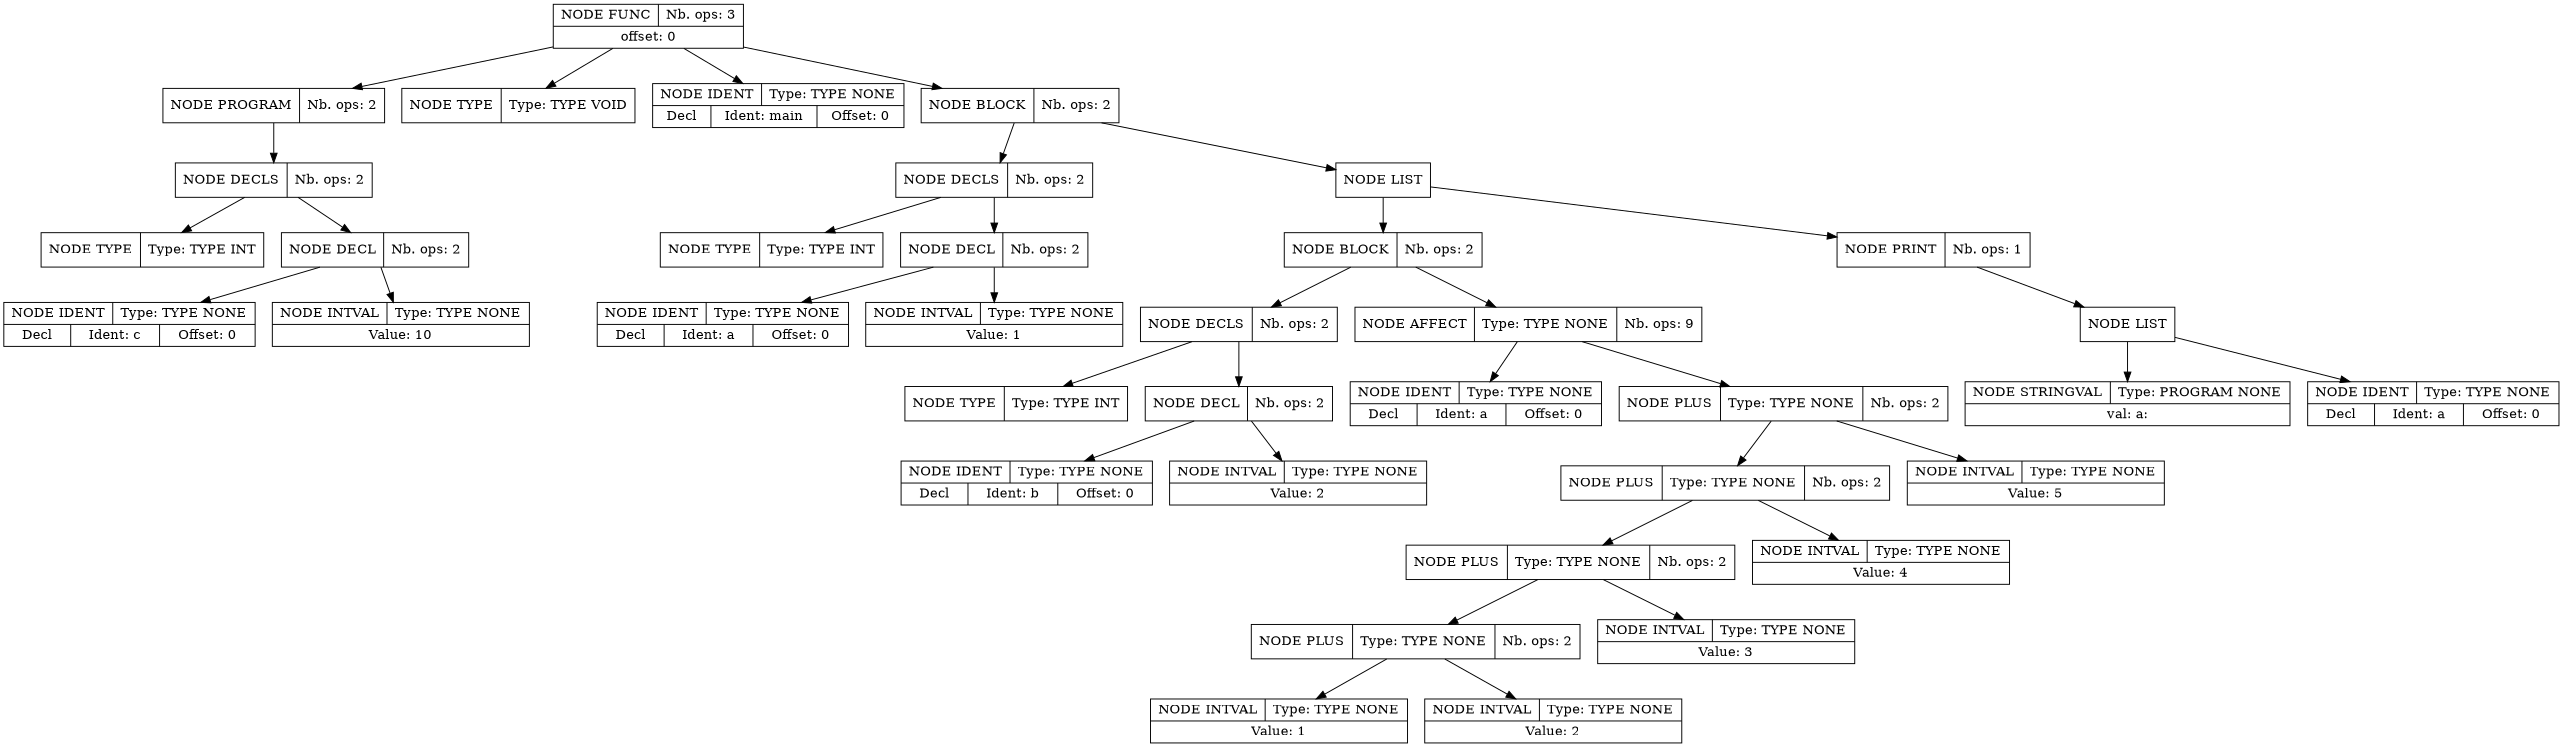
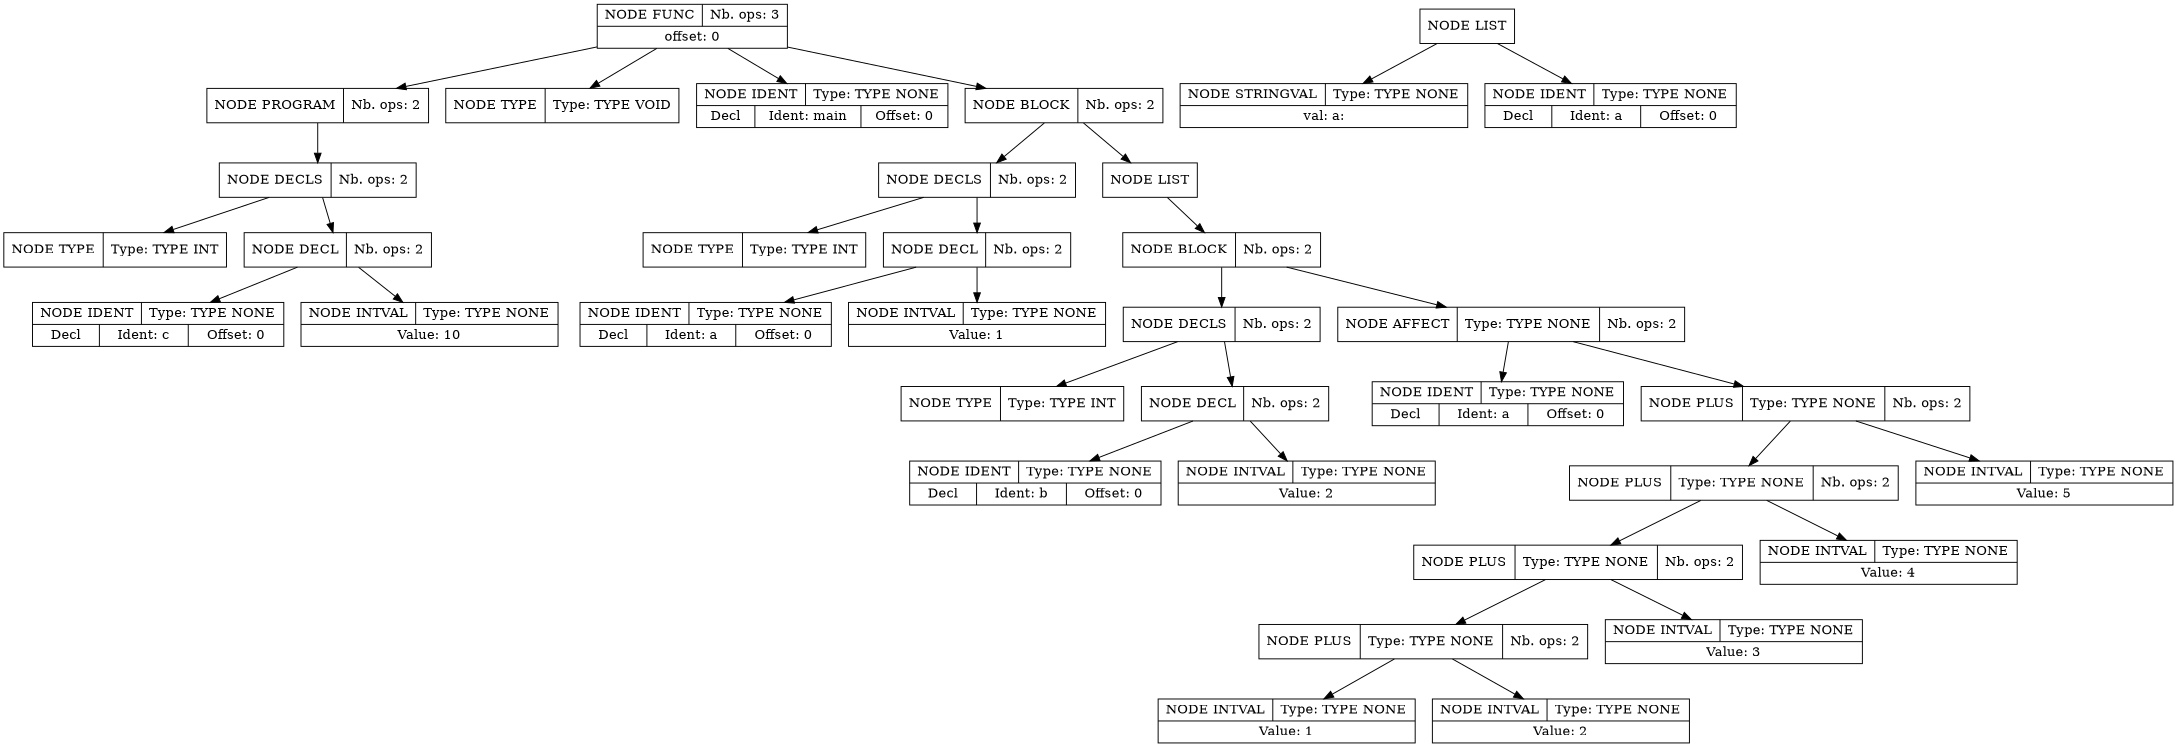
(1934, 250) -> none
(1659, 324) -> (1642, 324)
(2200, 392) -> (1397, 94)
